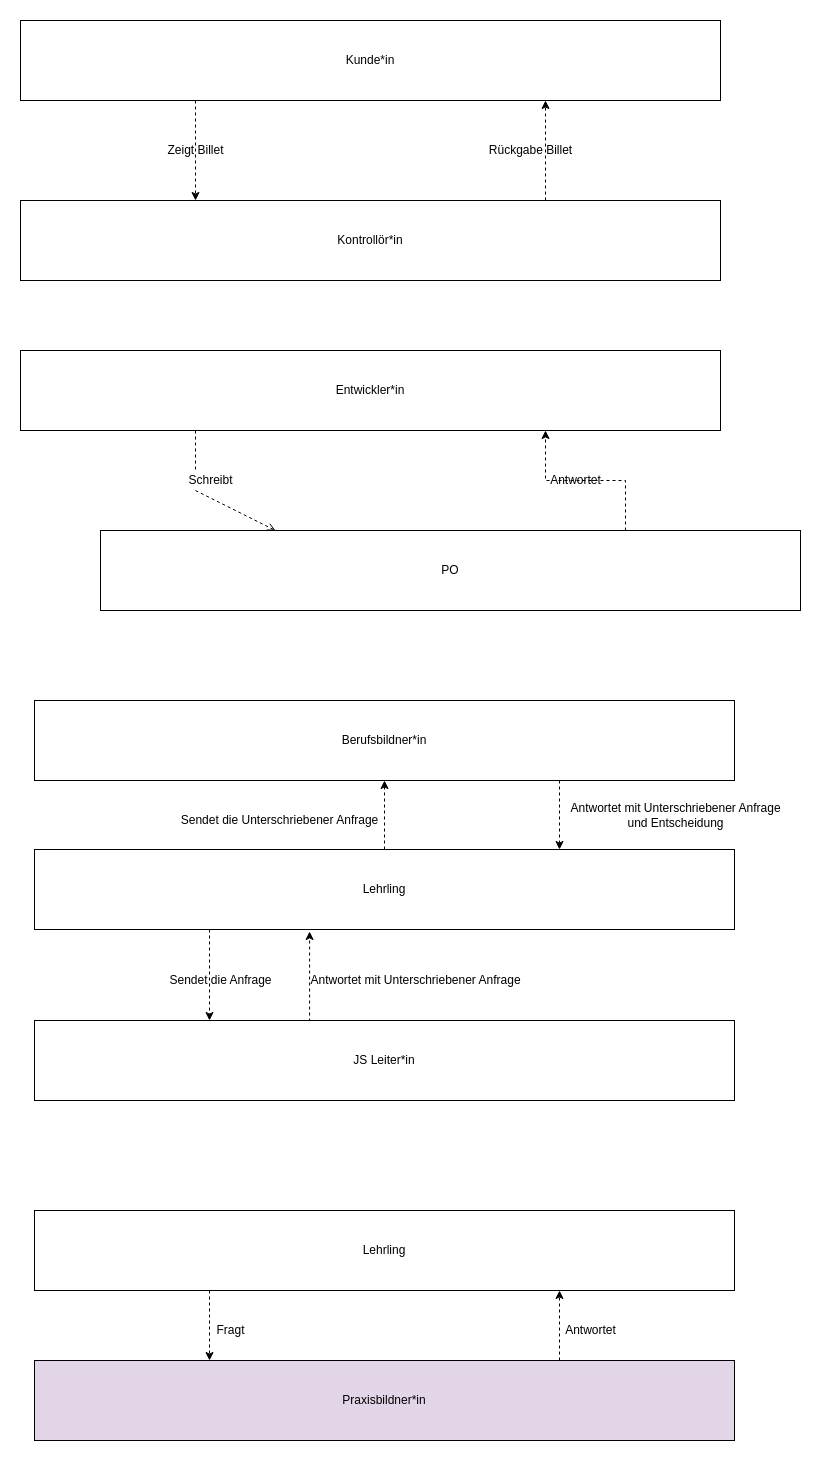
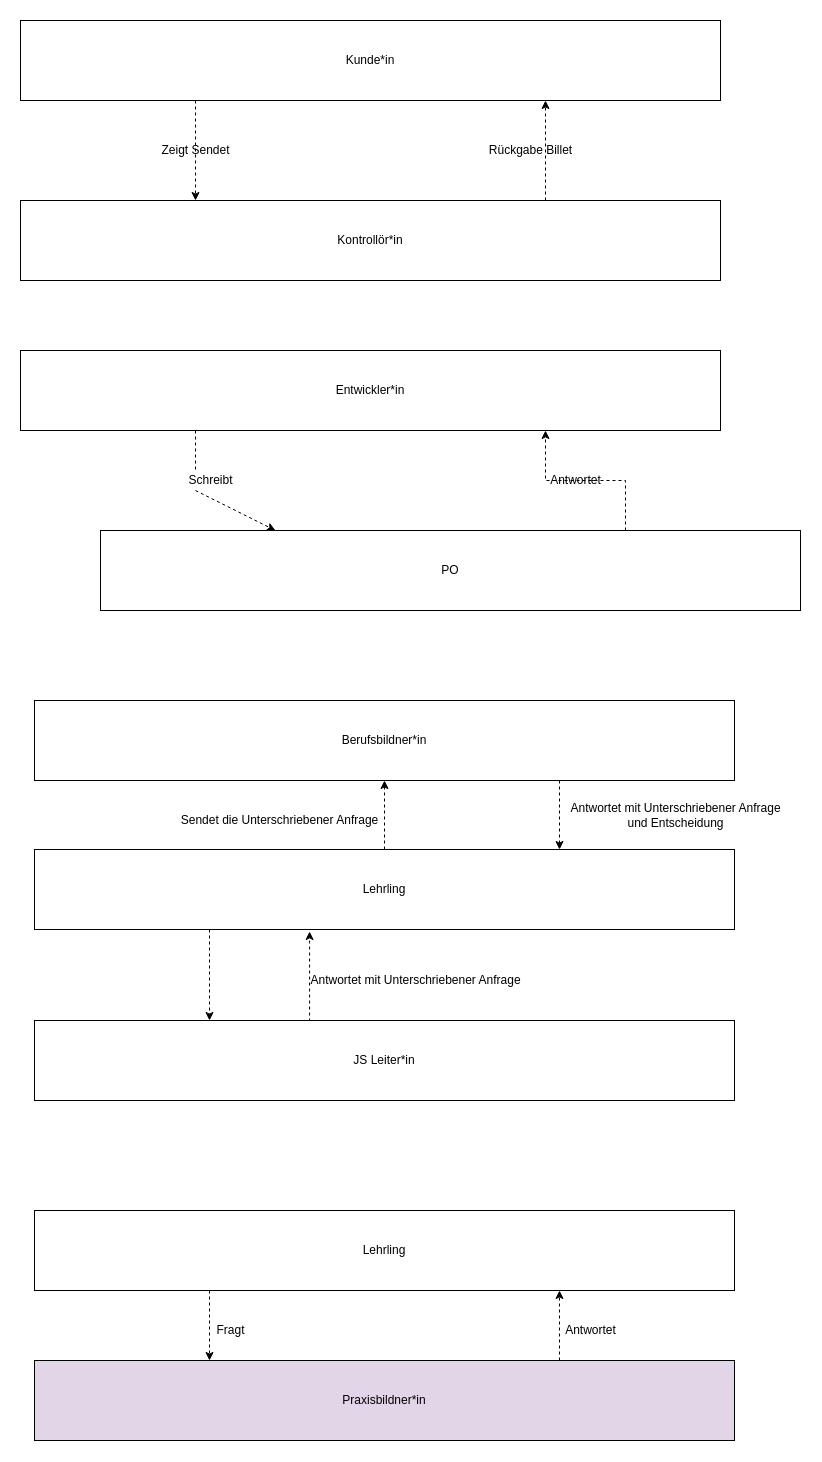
(196, 151) -> (196, 151)
(269, 527) -> (268, 527)
(221, 981) -> none
